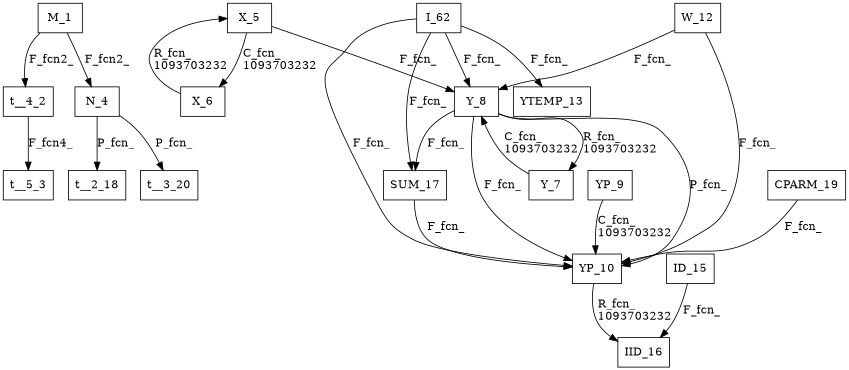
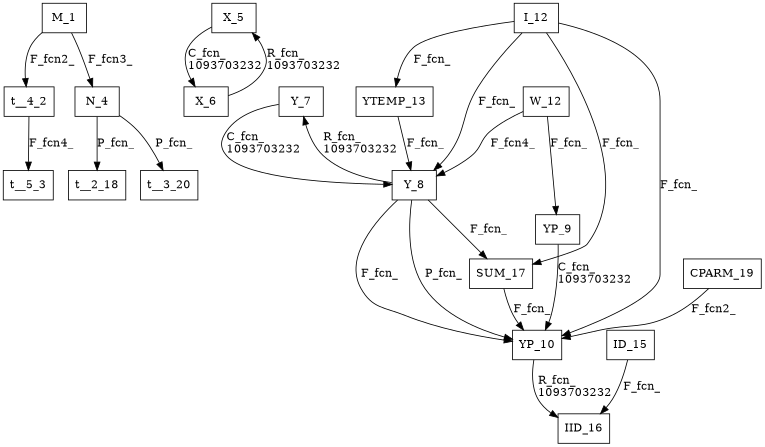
(439, 18) -> (536, 18)
(359, 57) -> (403, 139)
(107, 60) -> (111, 60)
(653, 60) -> (513, 143)
(737, 175) -> (552, 161)
(803, 227) -> (714, 309)
